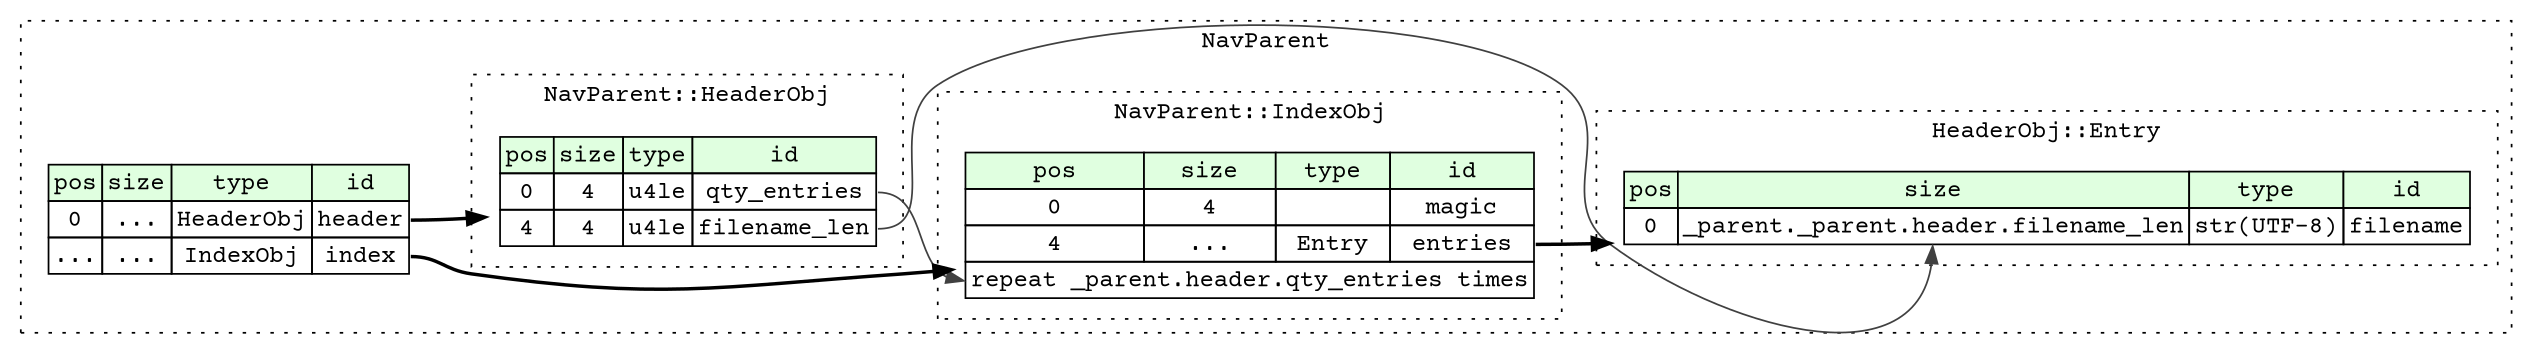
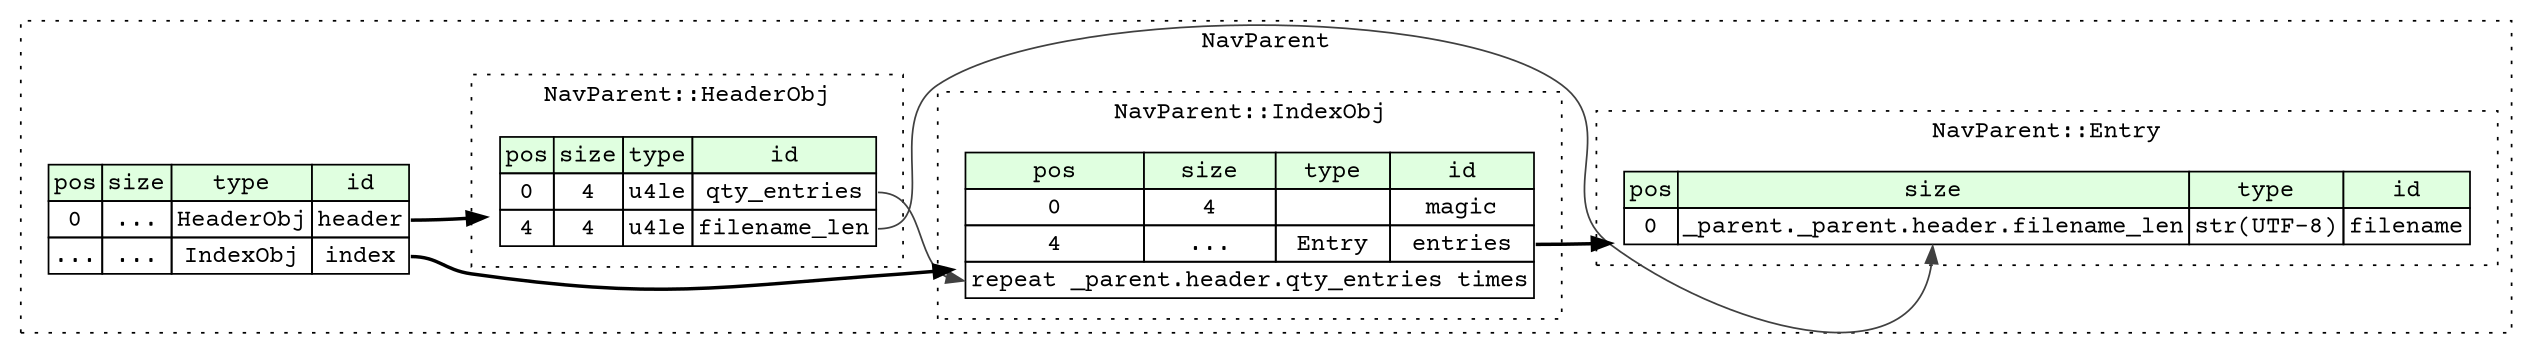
(2047, 131) -> (2047, 131)
